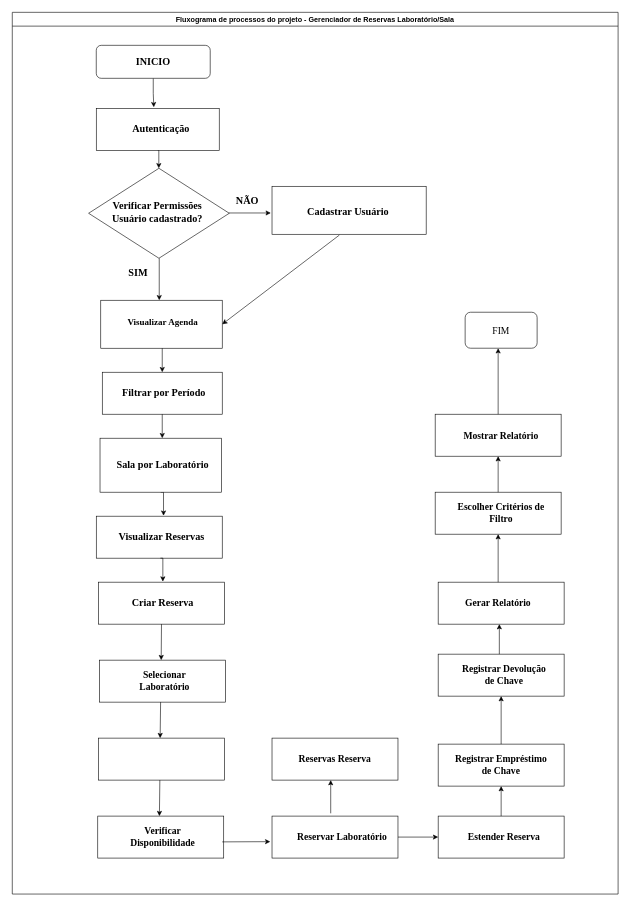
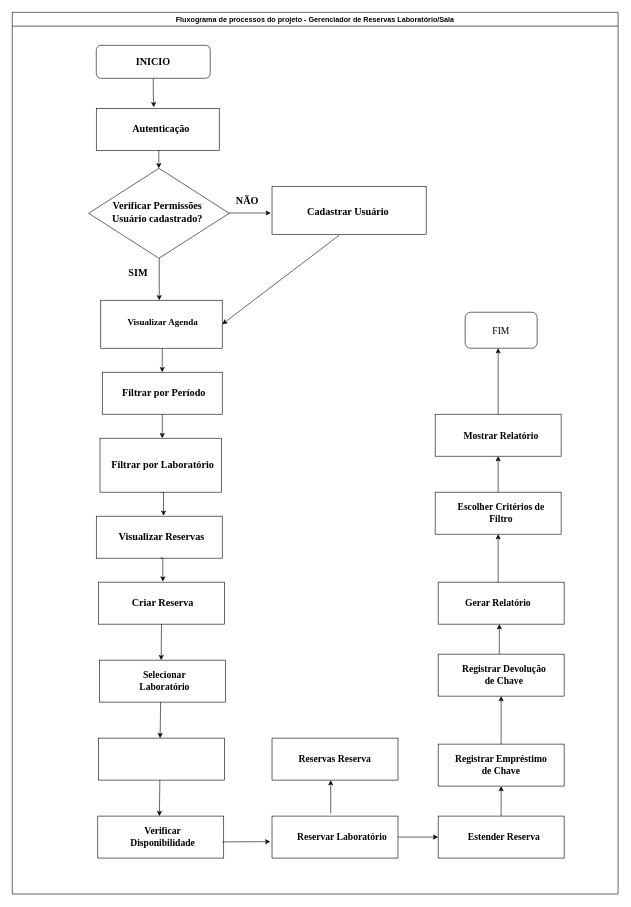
(163, 465) -> (163, 465)
